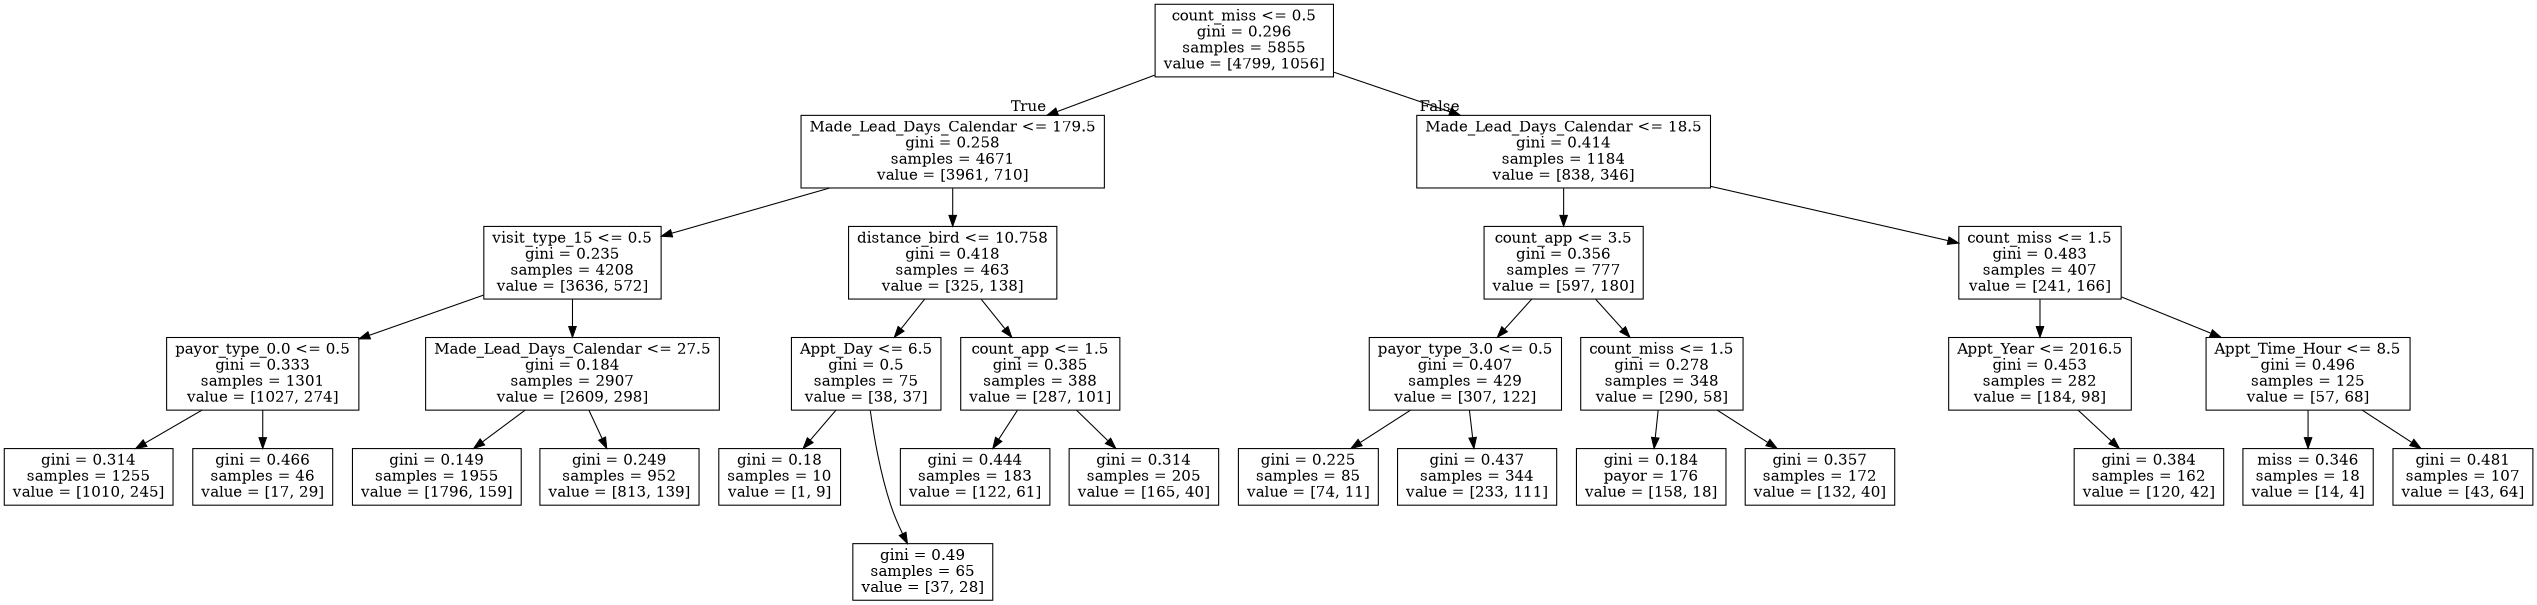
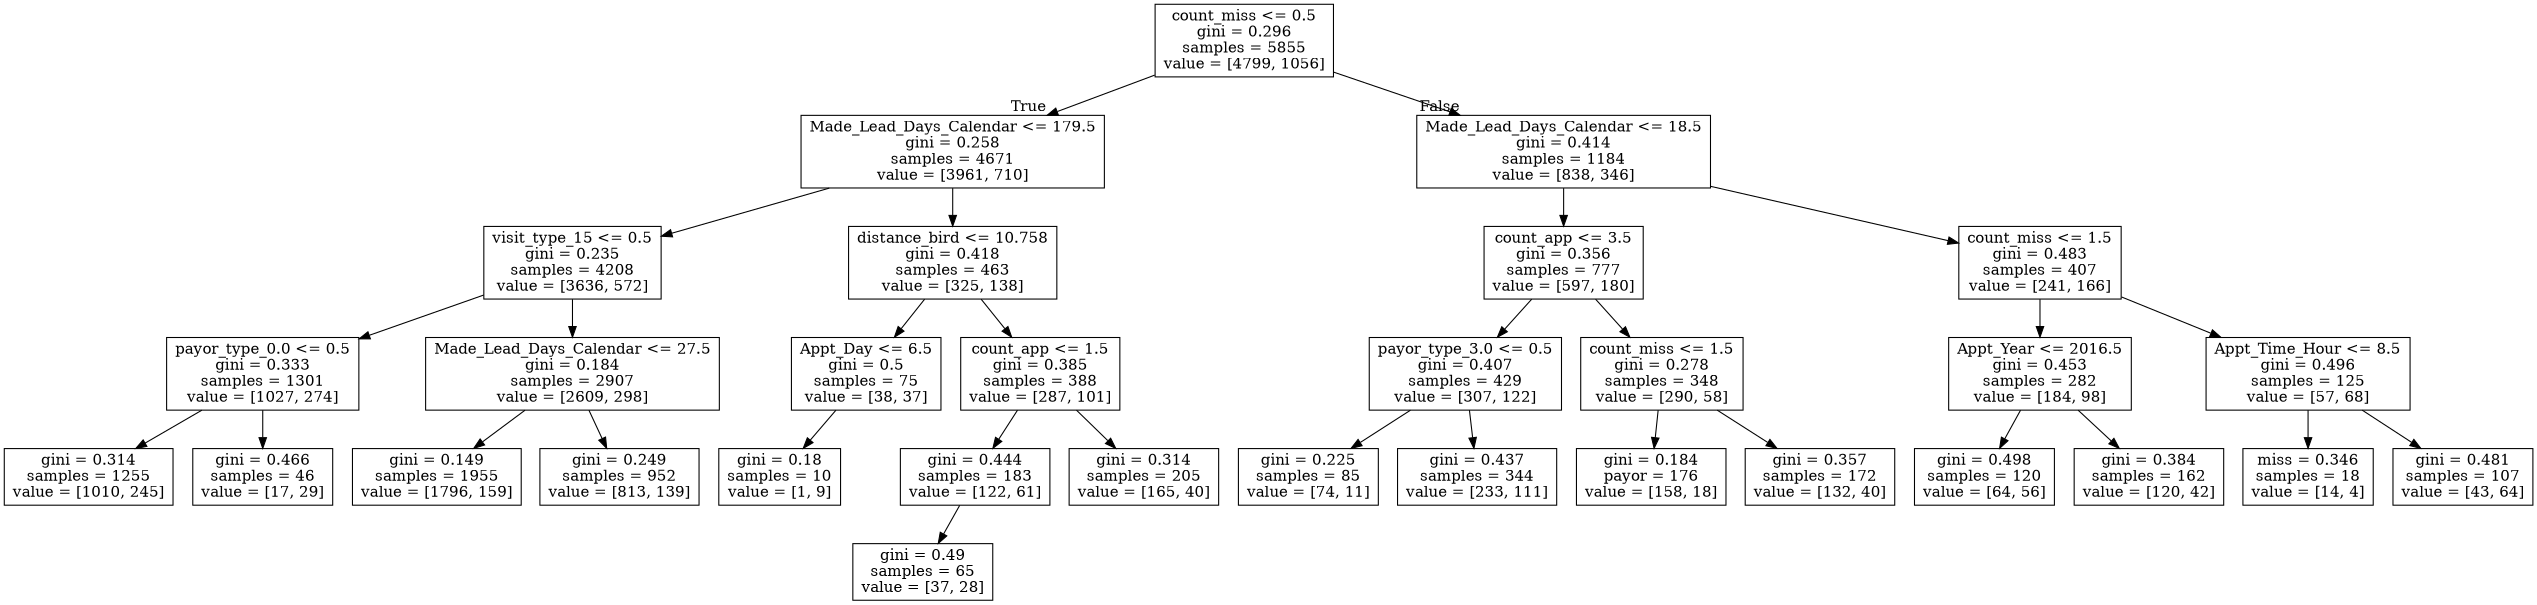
(882, 473) -> (952, 520)
none -> (1984, 477)
